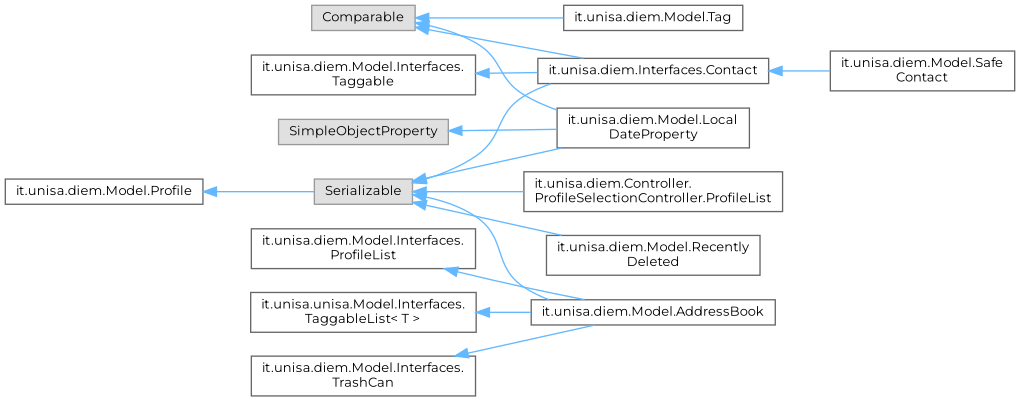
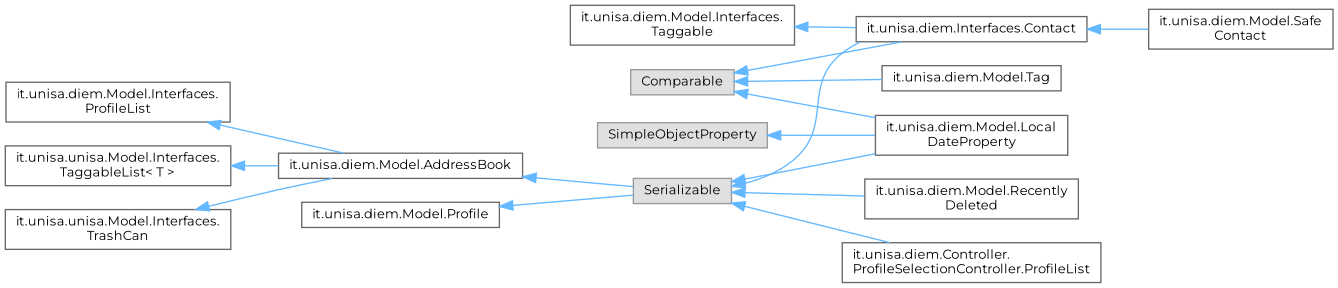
(495, 240) -> (585, 182)
(363, 376) -> (118, 229)
